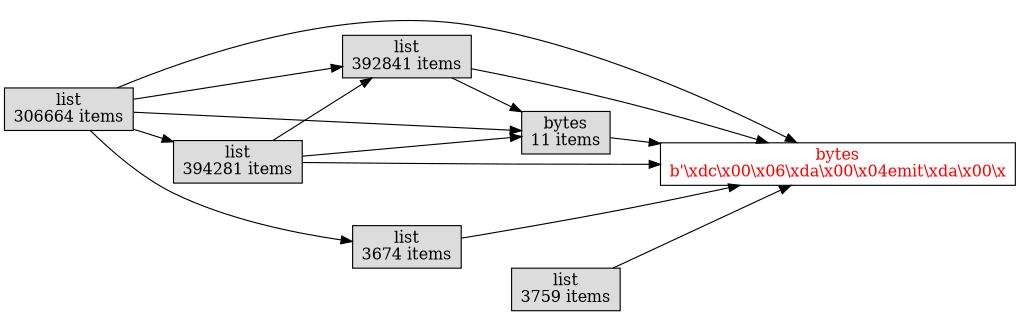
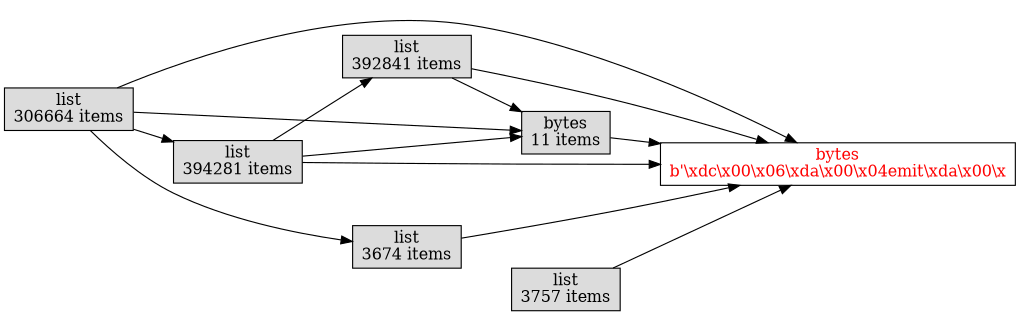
(232, 84) -> none
(566, 289) -> (566, 289)
